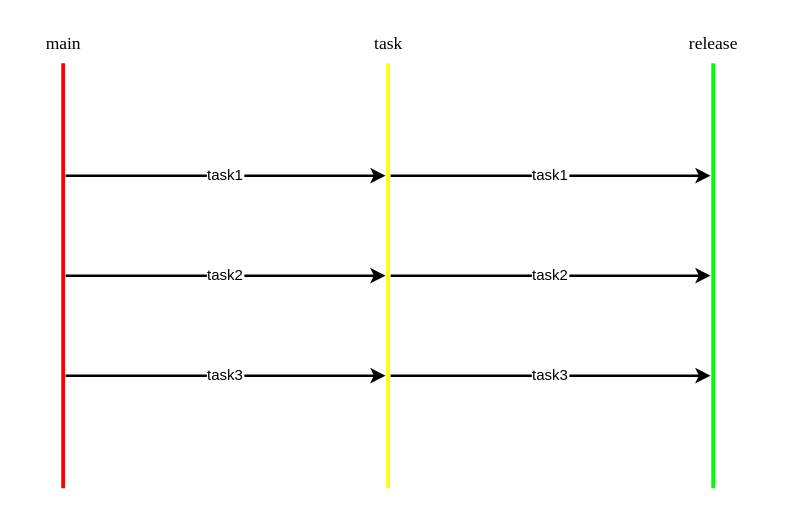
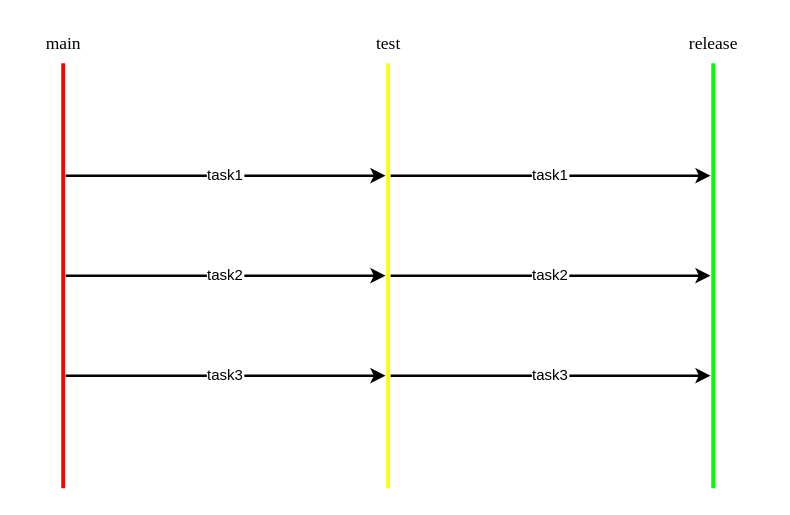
(389, 44) -> (389, 44)
